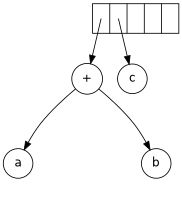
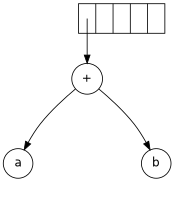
(132, 79) -> none
